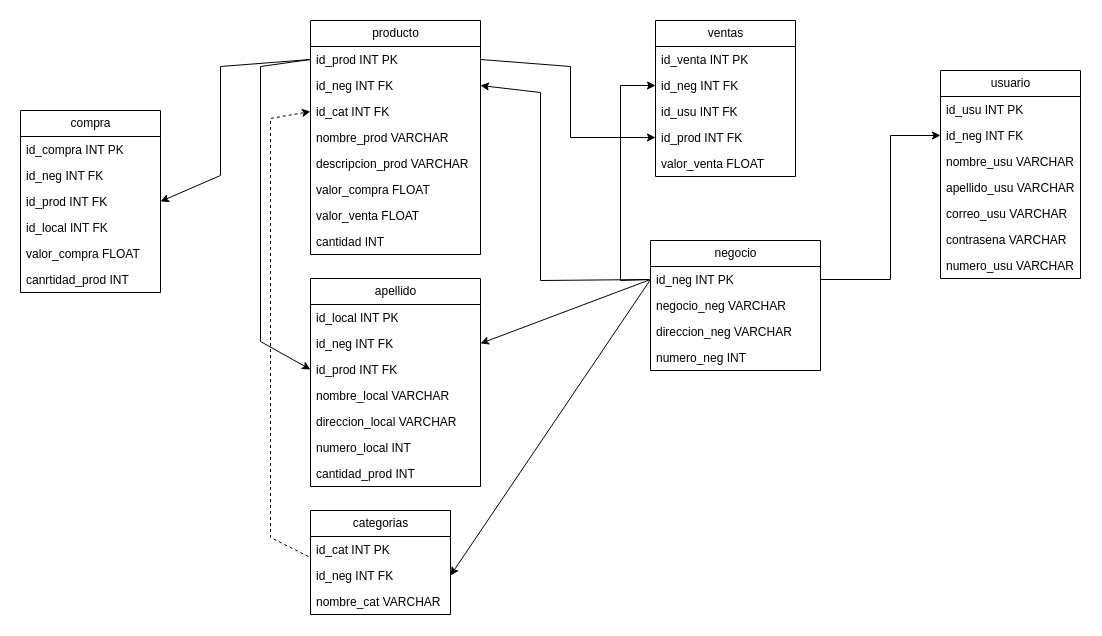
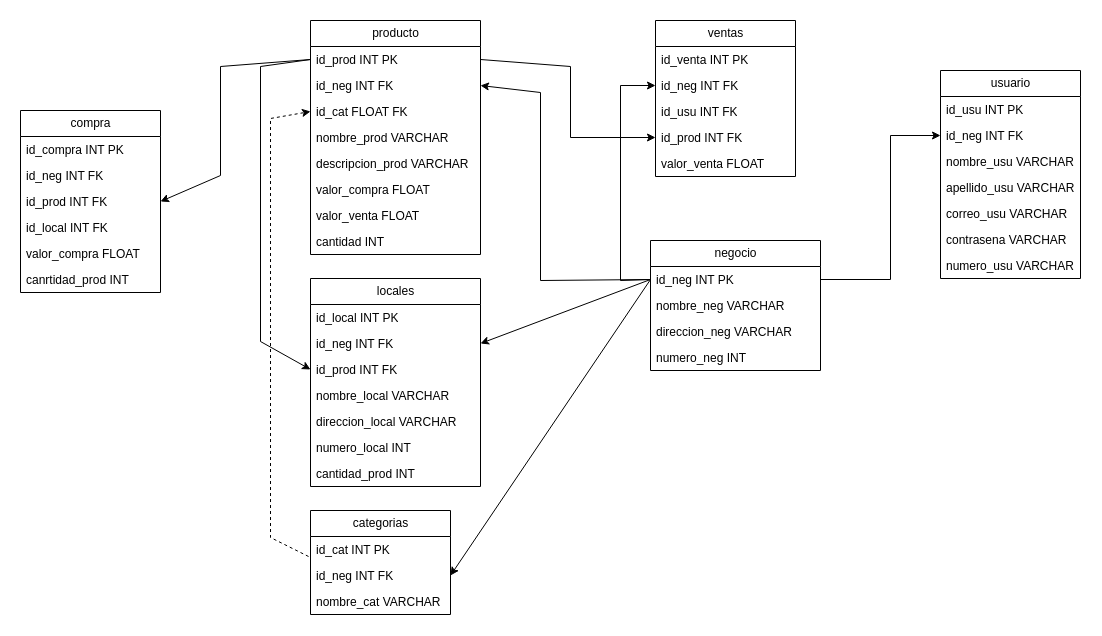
(356, 113) -> (362, 113)
(396, 292) -> (396, 292)
(717, 307) -> (715, 307)
